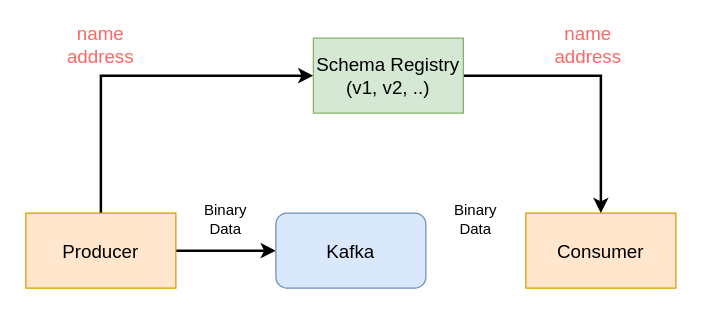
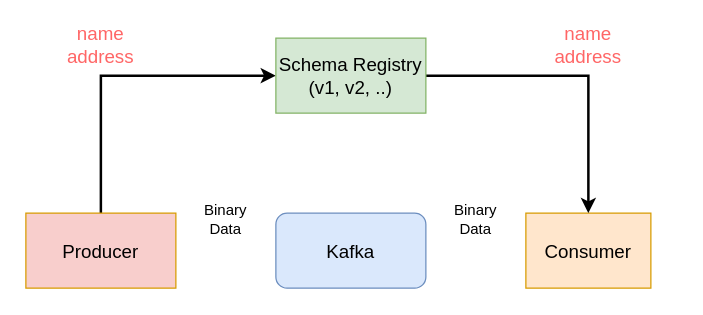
(388, 76) -> (351, 76)
(101, 251) -> (101, 251)
(220, 251) -> none
(601, 251) -> (588, 251)
